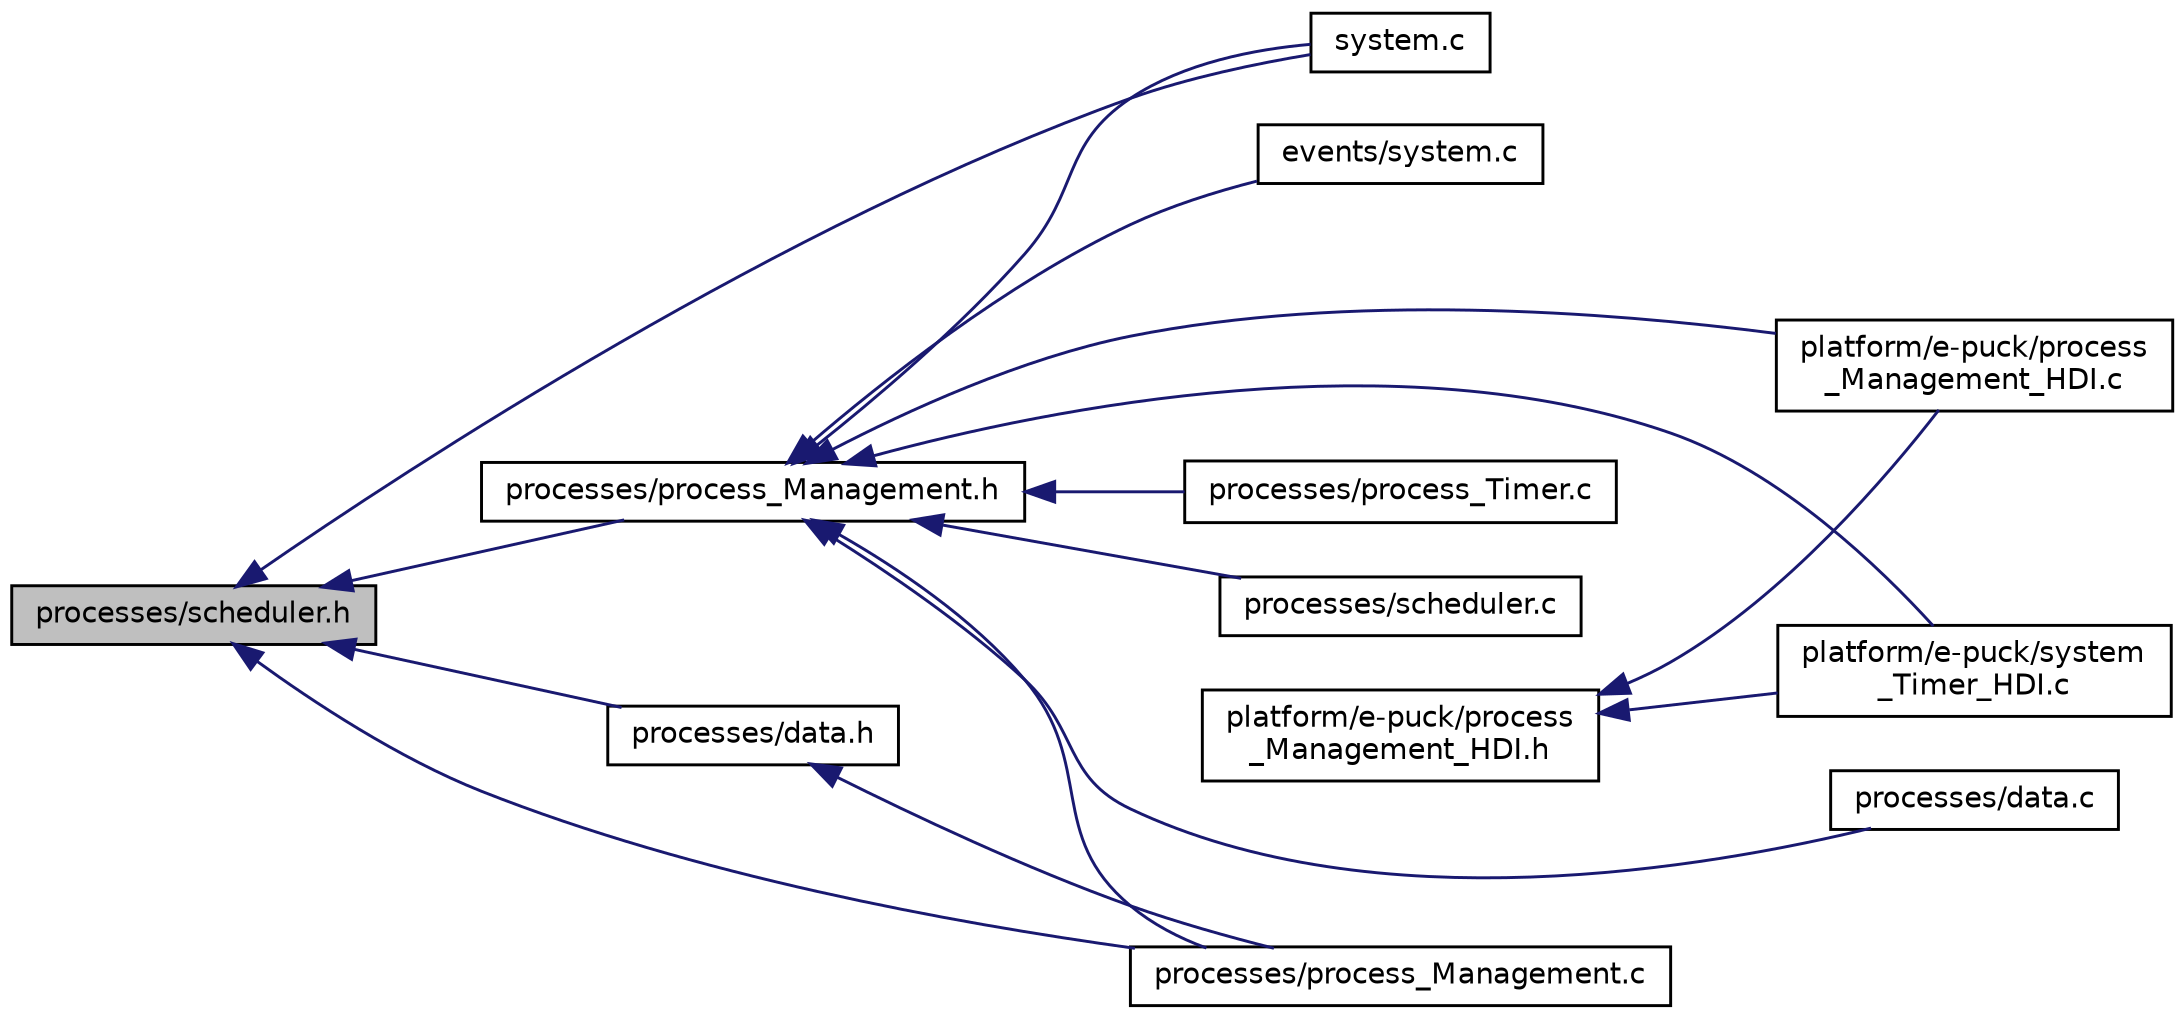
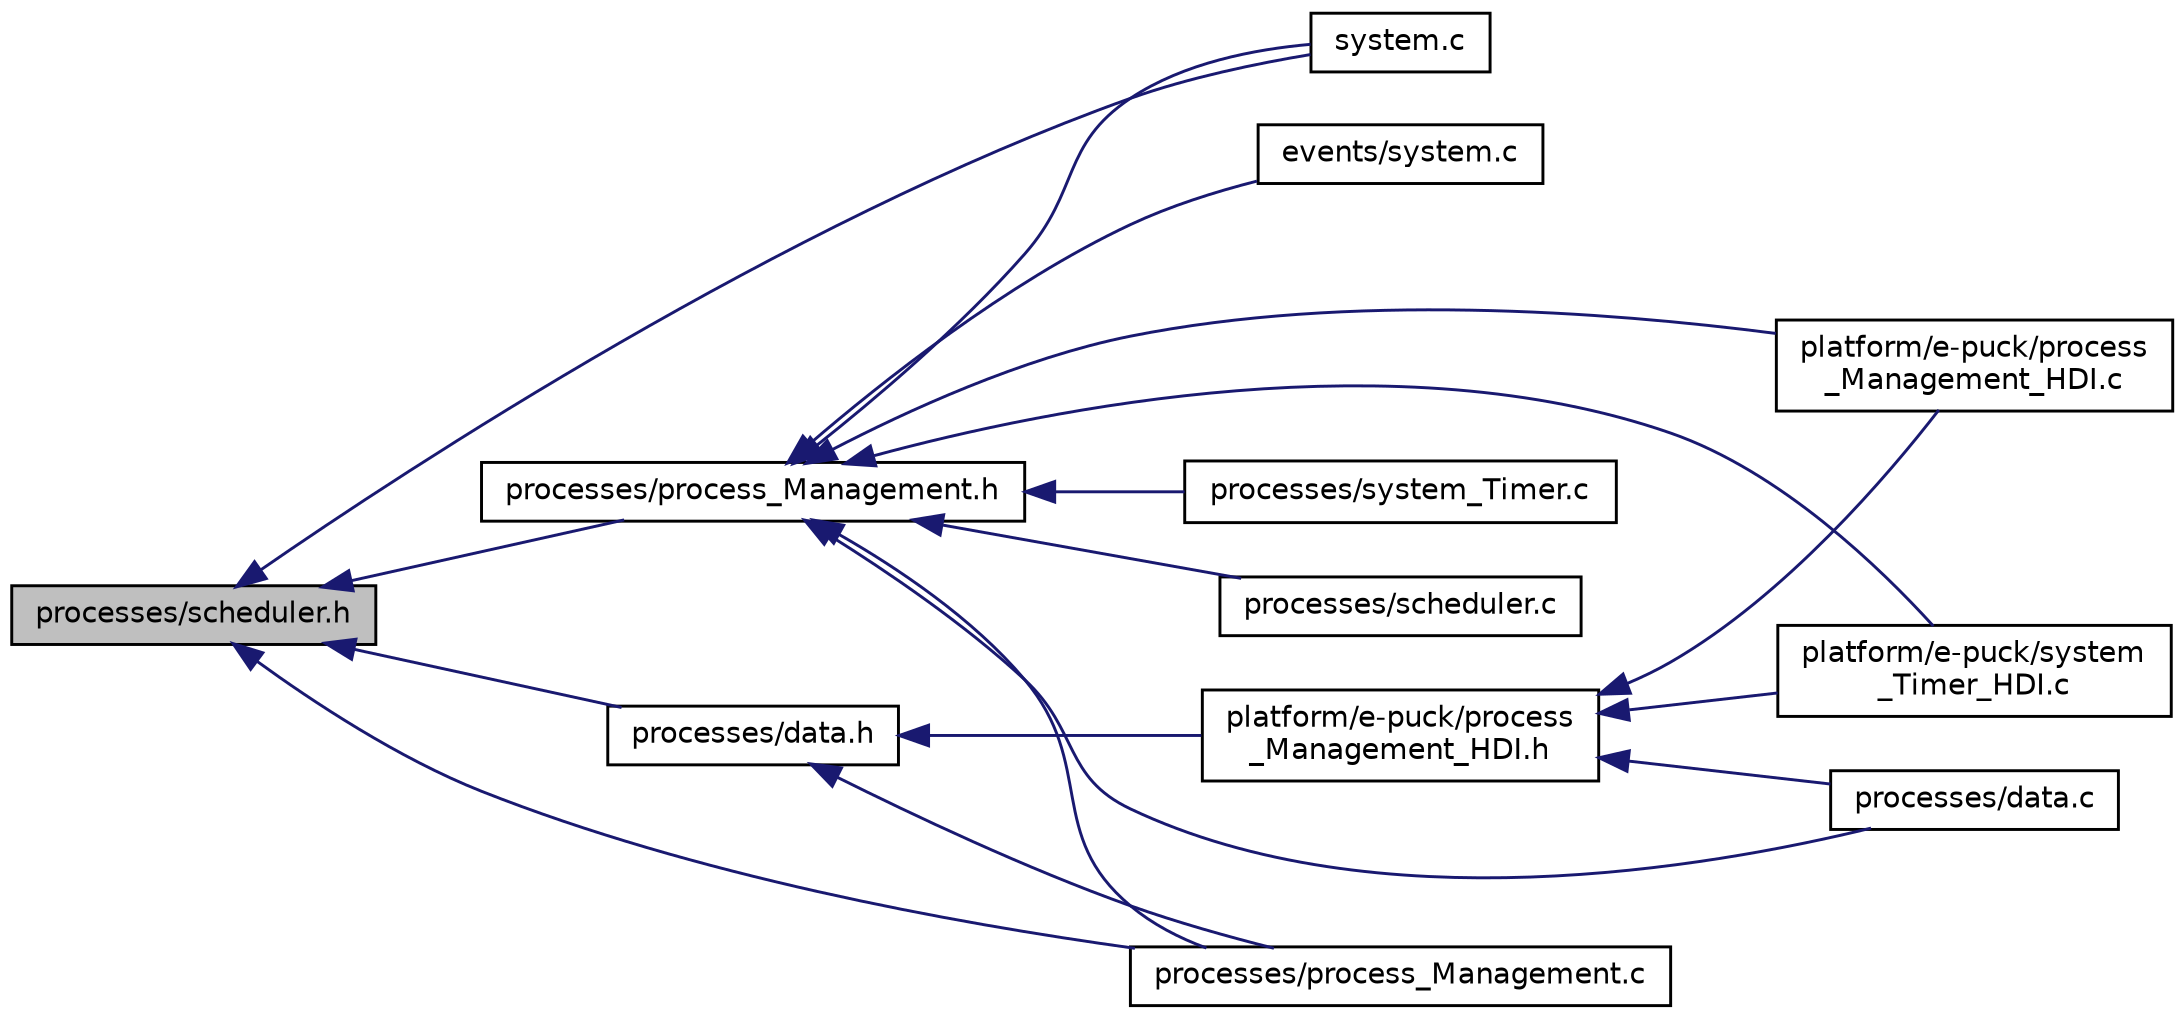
(1401, 492) -> (1401, 492)
none -> (1086, 735)
none -> (1730, 773)
